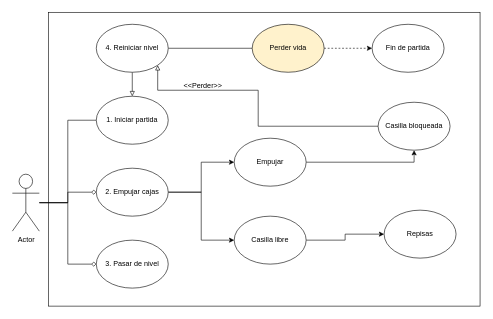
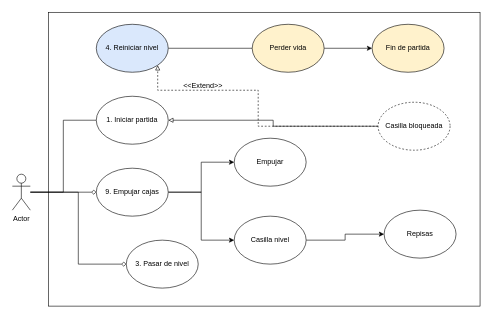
(132, 48) -> (132, 48)
(346, 48) -> (346, 48)
(408, 48) -> (408, 48)
(132, 82) -> (225, 120)
(203, 86) -> (203, 86)
(223, 90) -> (223, 90)
(414, 126) -> (414, 126)
(414, 155) -> none
(132, 192) -> (132, 192)
(26, 203) -> (21, 192)
(270, 240) -> (270, 240)
(132, 264) -> (162, 264)
